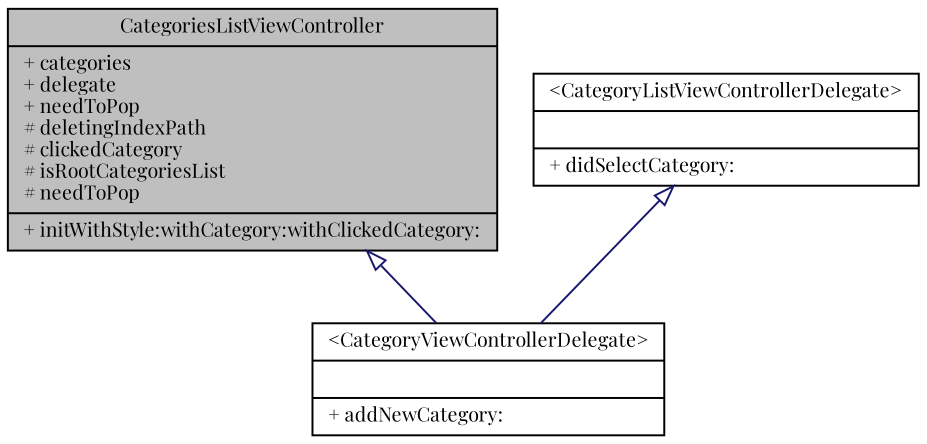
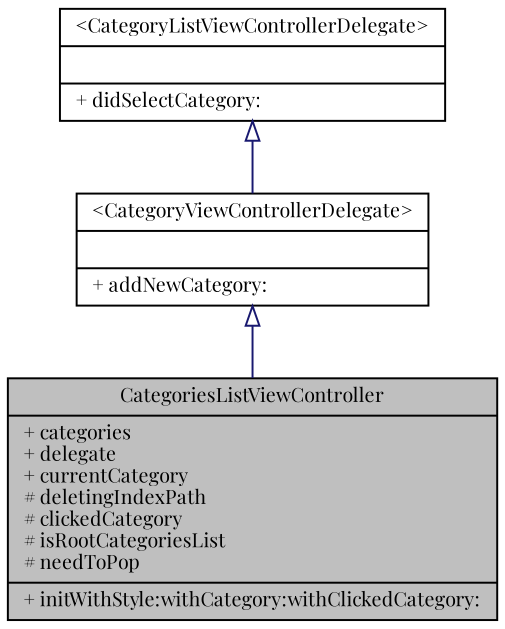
(83, 107) -> (107, 477)
(409, 294) -> (253, 352)
